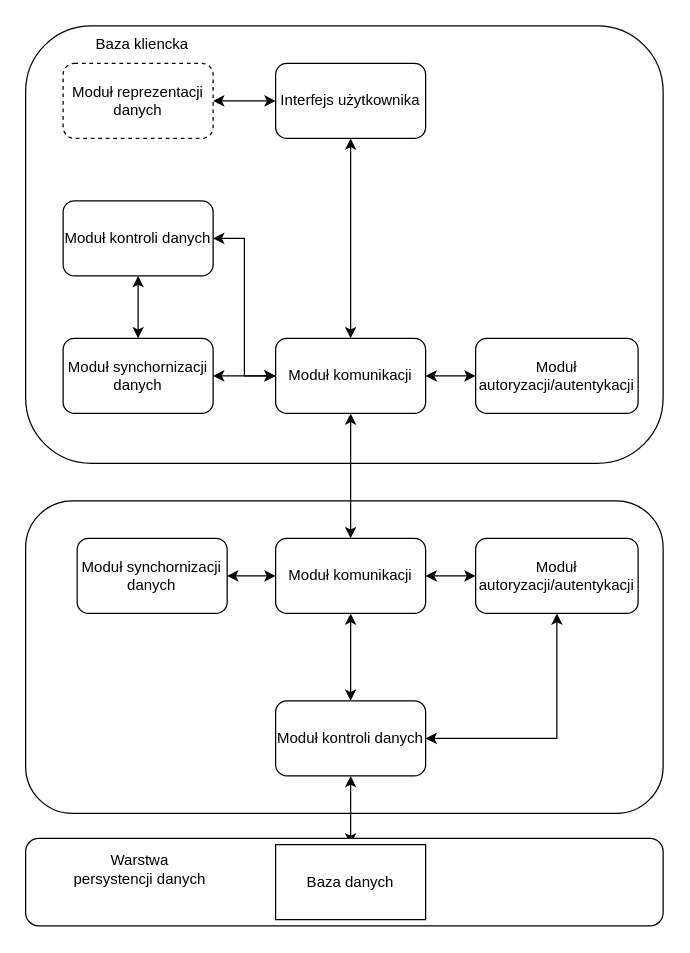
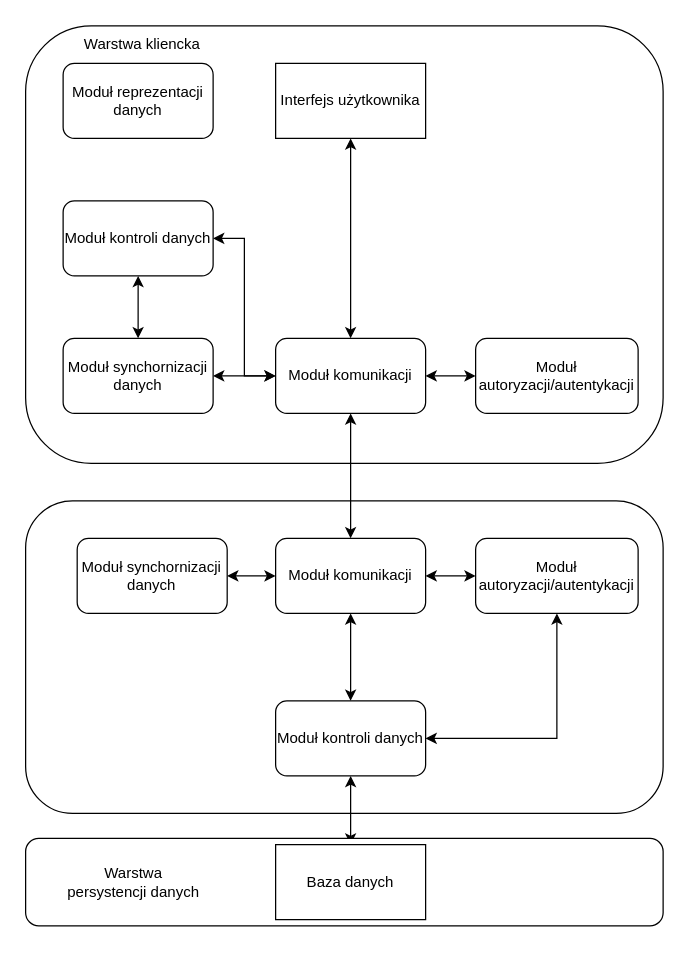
(143, 44) -> (143, 44)
(138, 101) -> (138, 101)
(244, 101) -> none
(351, 101) -> (351, 101)
(140, 869) -> (133, 882)
